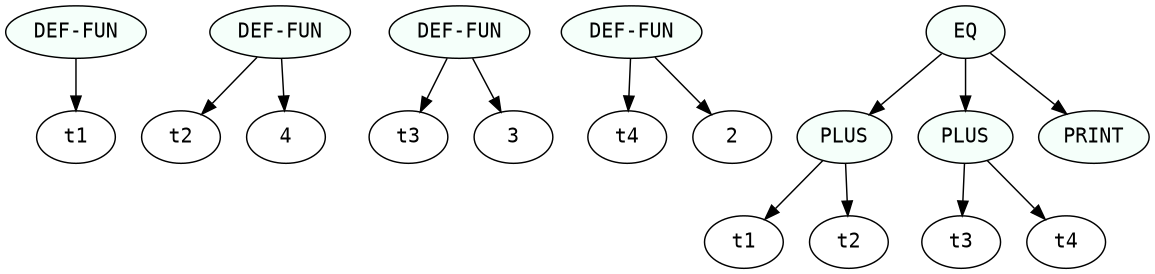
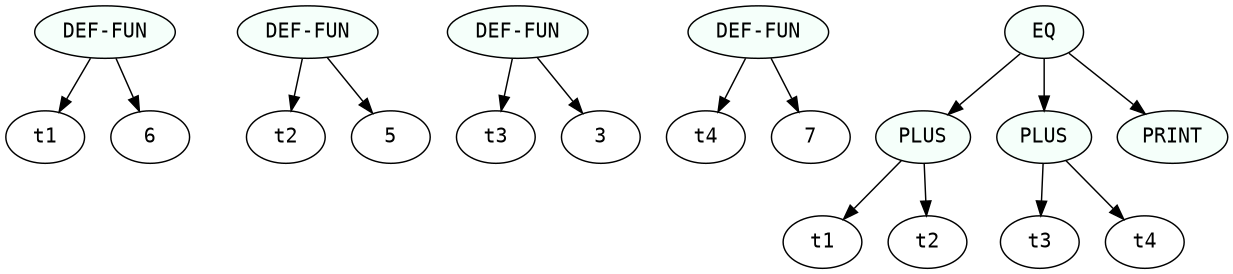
none -> (150, 137)
(286, 137) -> (391, 137)
(732, 137) -> (811, 137)
